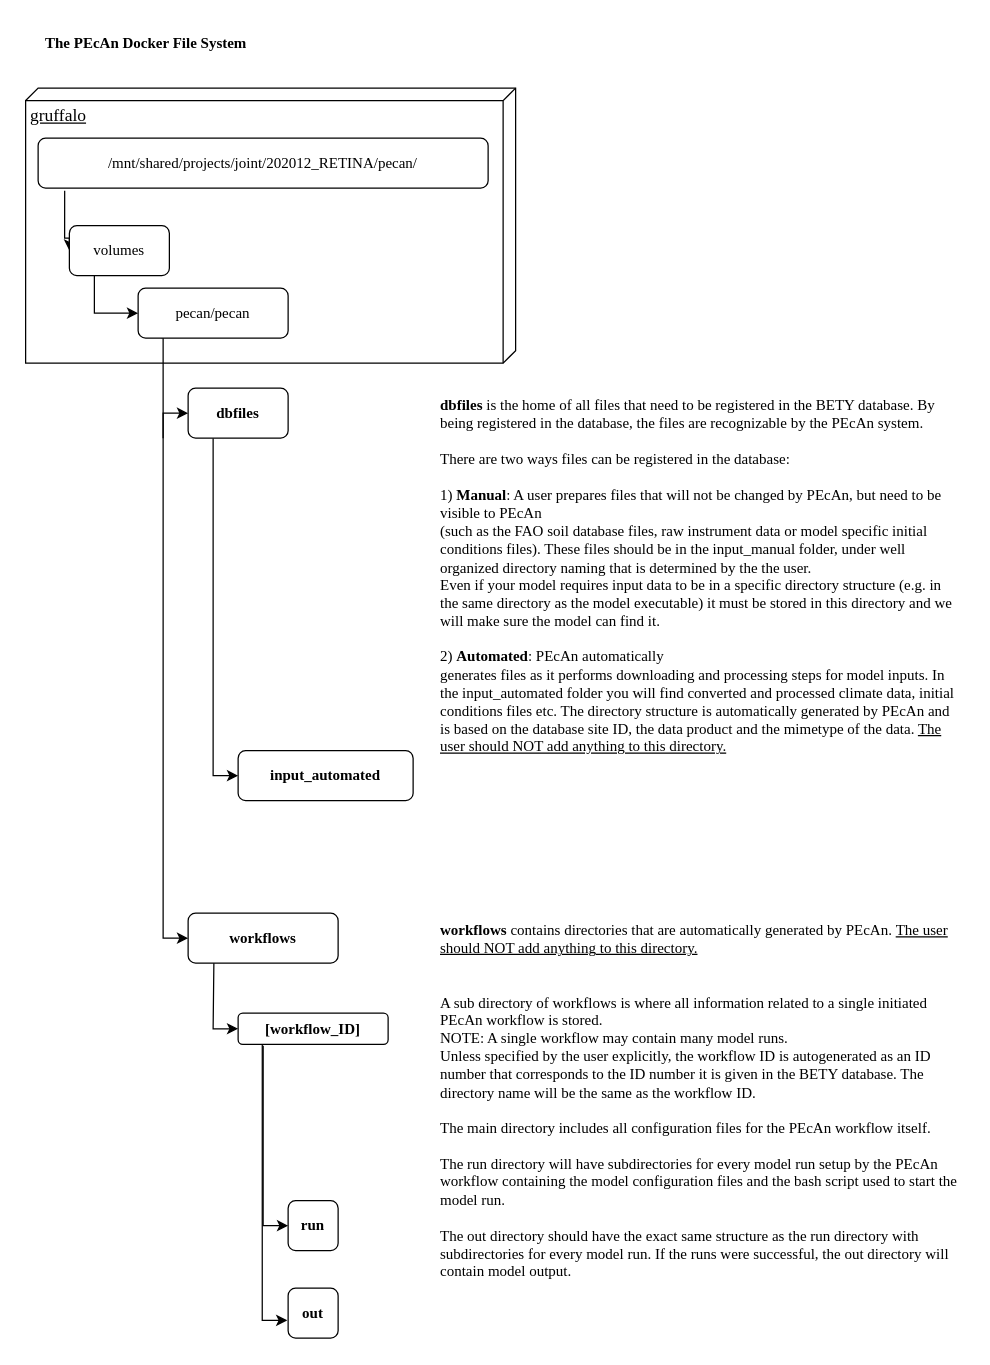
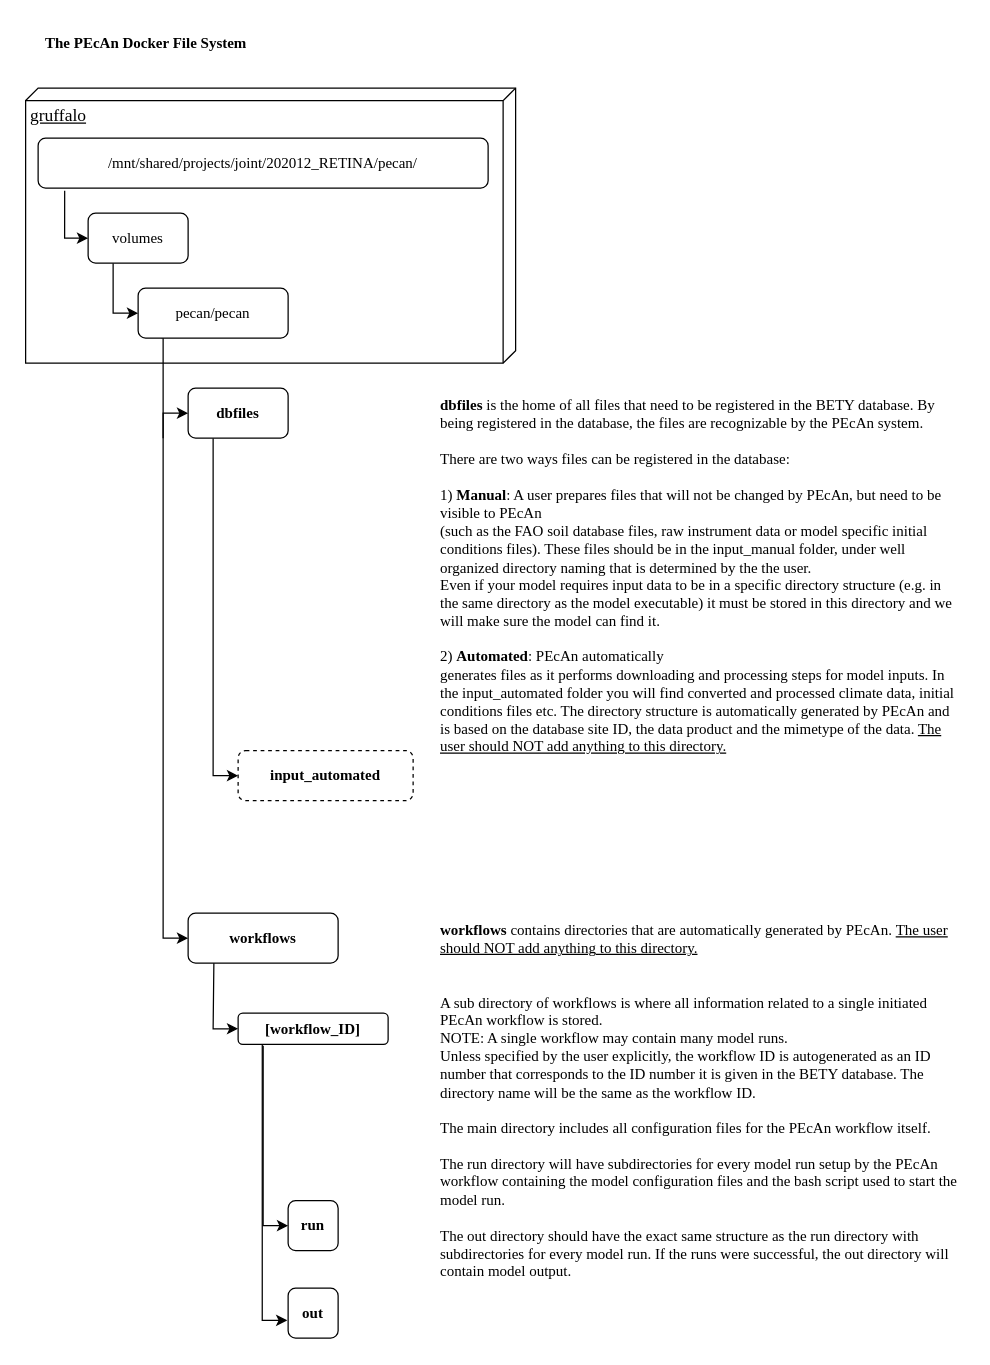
(119, 251) -> (138, 238)
(326, 776) -> (326, 776)
